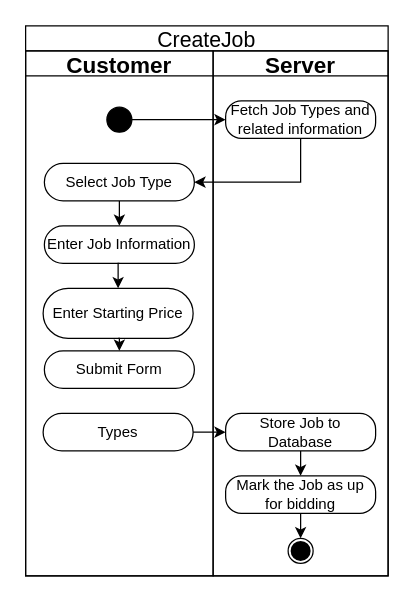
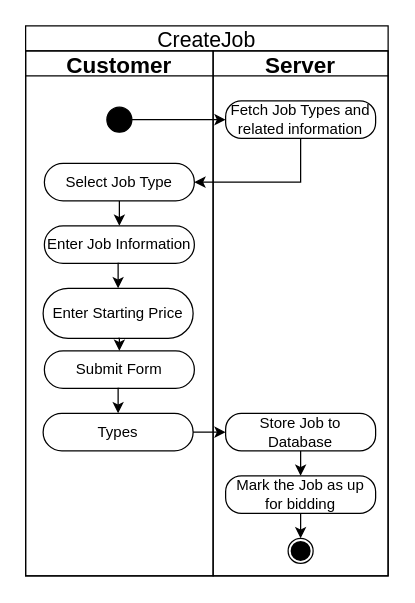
none -> (118, 396)
